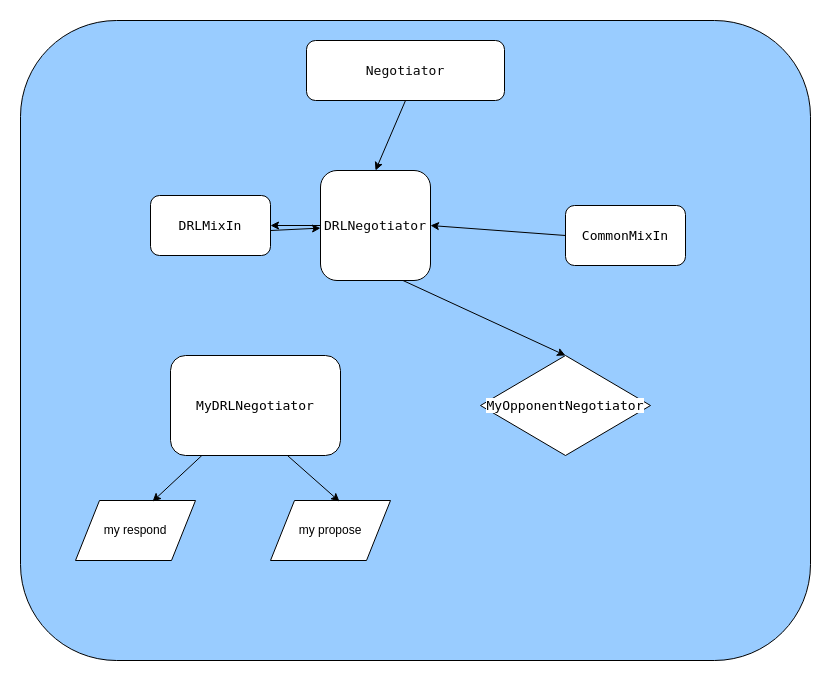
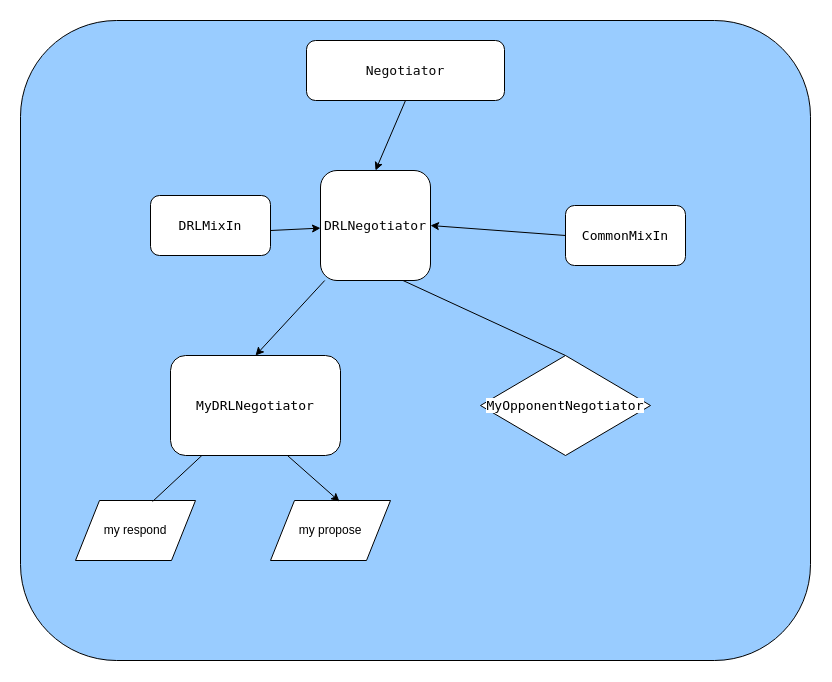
(299, 226) -> (293, 315)
(558, 352) -> (560, 353)
(159, 496) -> (157, 497)
